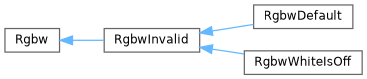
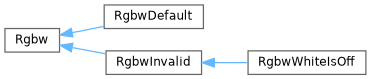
(233, 28) -> (88, 29)
